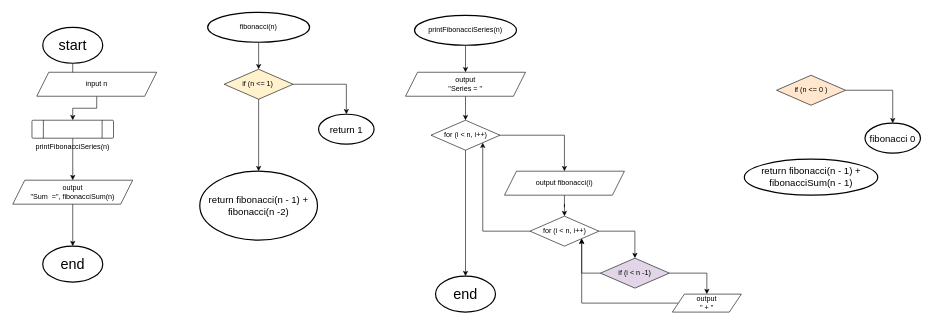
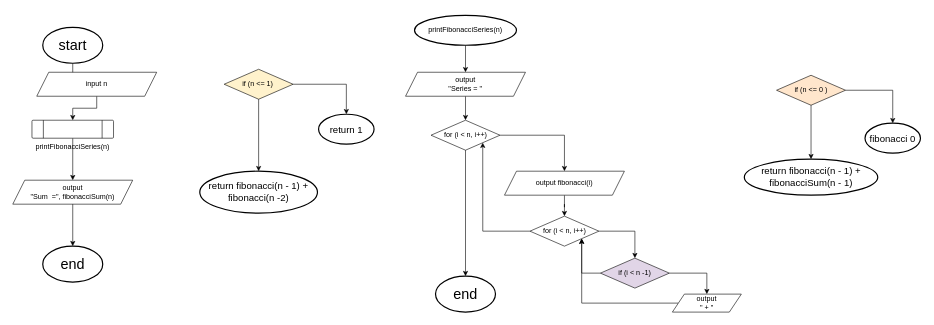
(258, 27) -> none
(258, 53) -> none
none -> (811, 153)
(258, 206) -> (258, 192)
